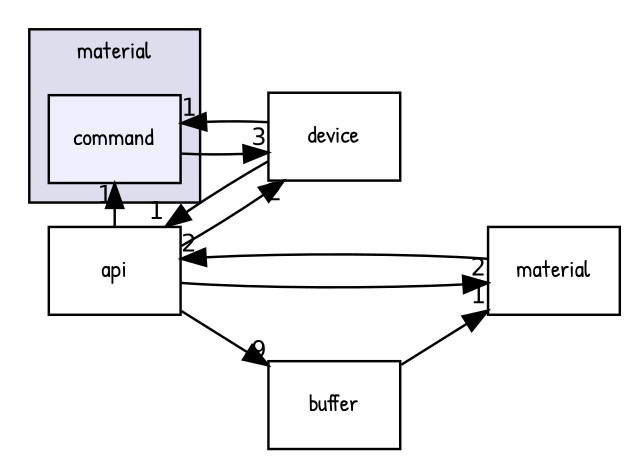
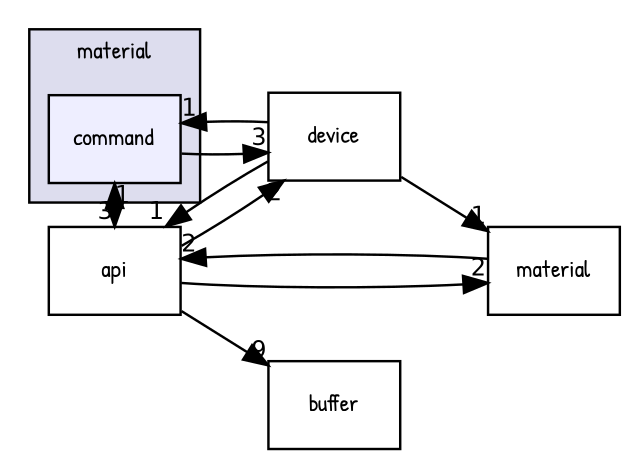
none -> (115, 193)
(434, 344) -> (434, 197)
